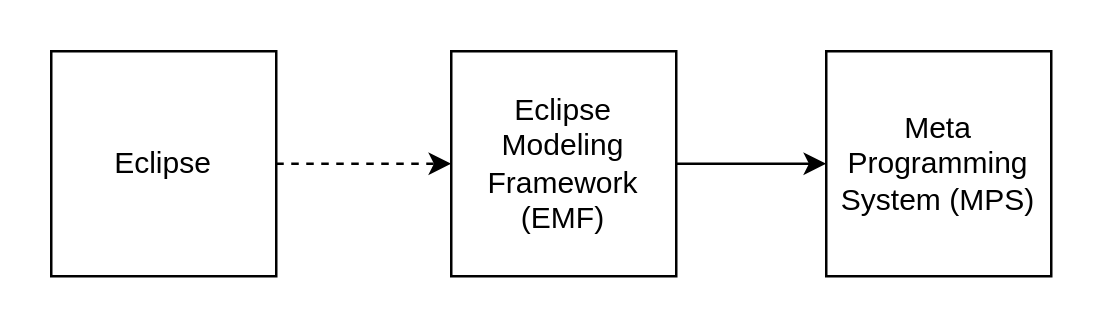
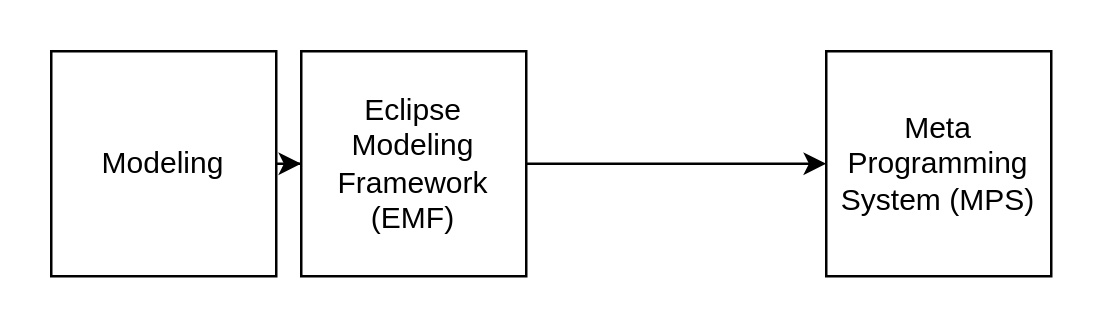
(164, 164) -> (164, 164)
(564, 164) -> (414, 164)
